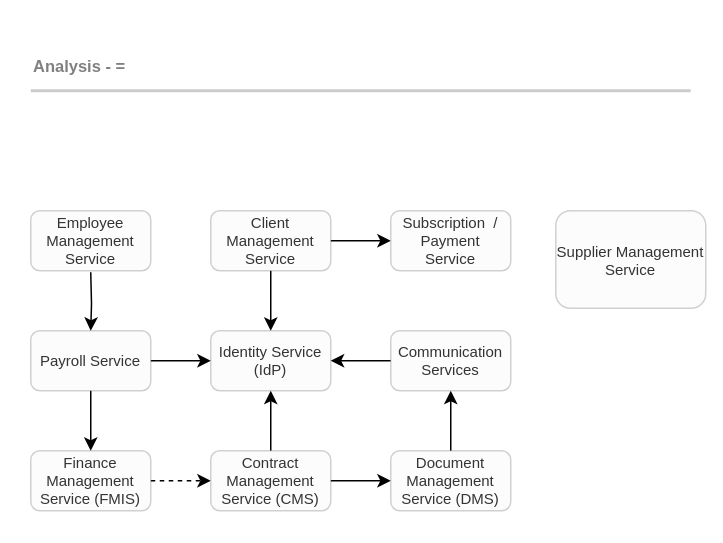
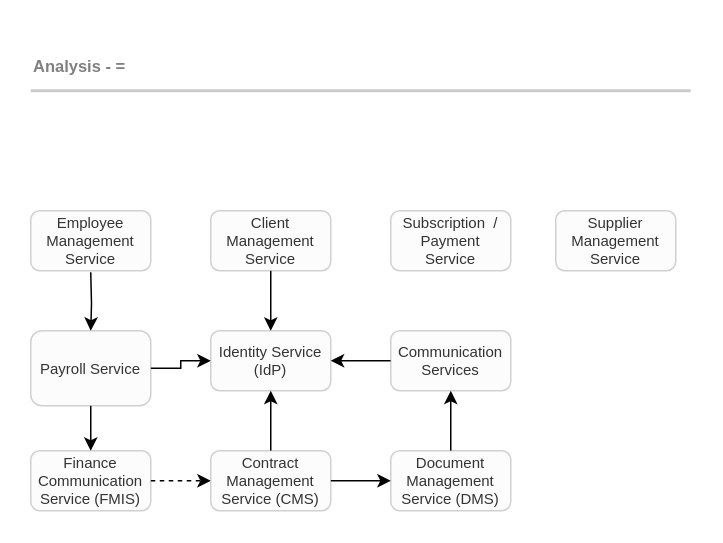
(356, 241) -> none
(631, 260) -> (616, 241)
(91, 361) -> (91, 368)
(91, 481) -> (91, 481)
